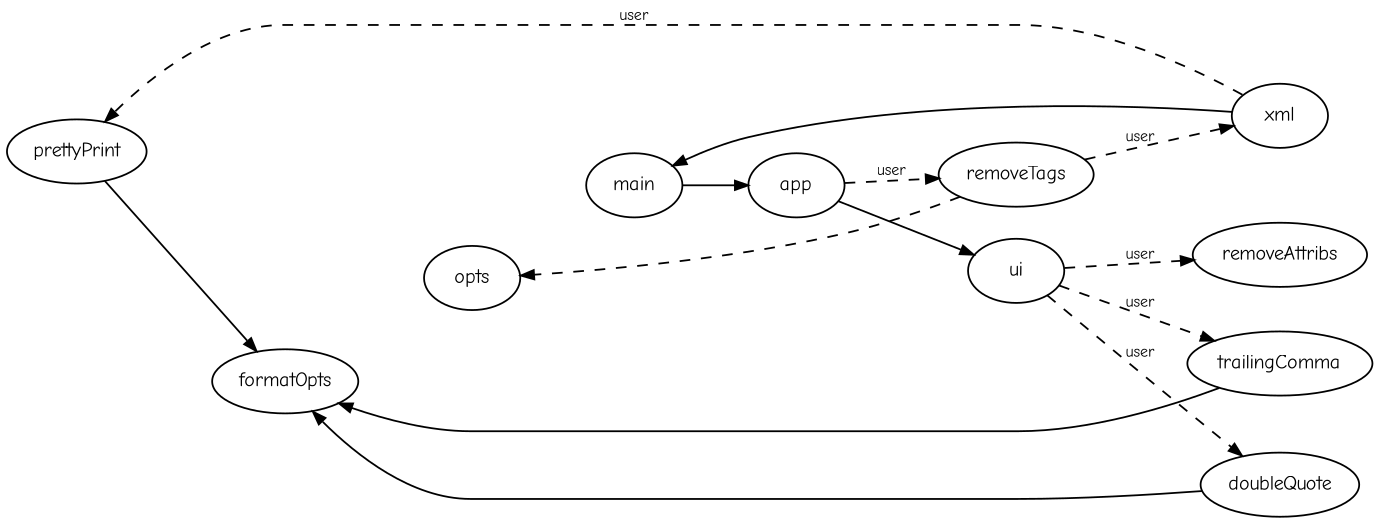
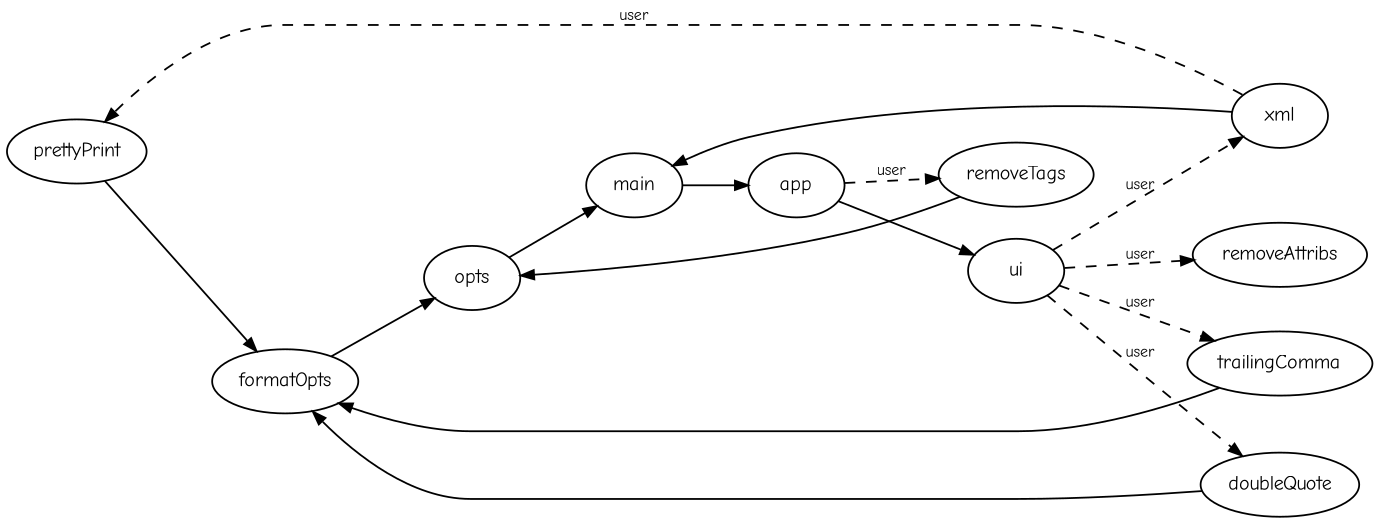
(1152, 144) -> (1142, 197)
none -> (547, 235)
(750, 251) -> (750, 251)
none -> (377, 331)
